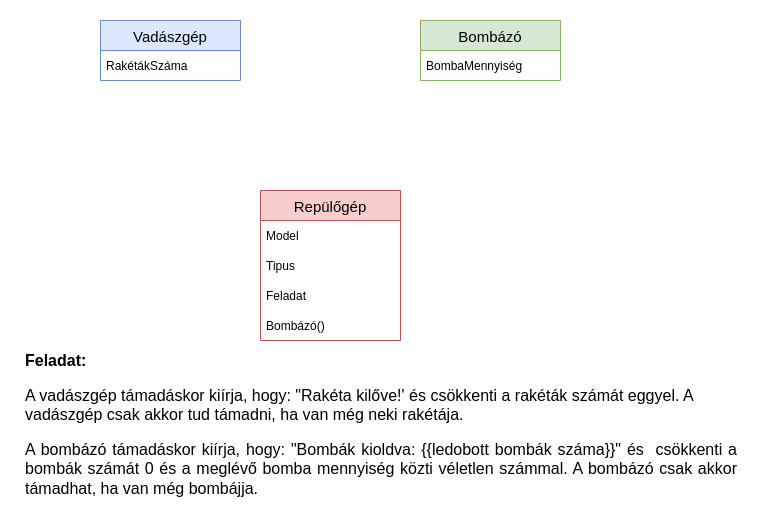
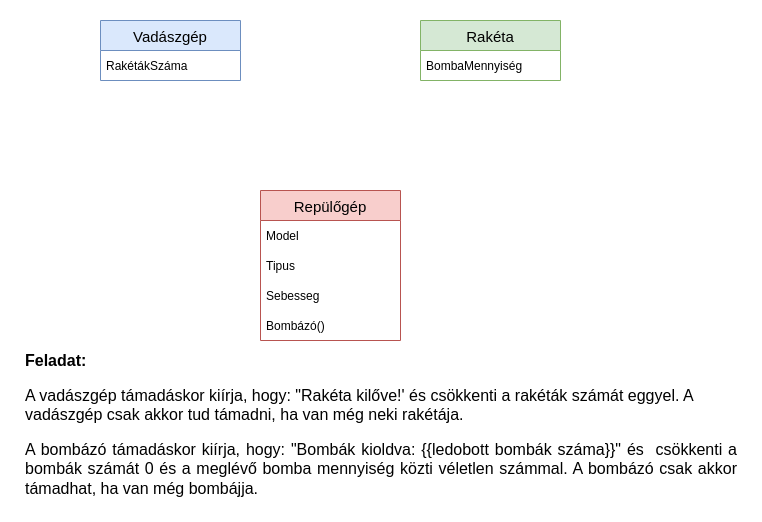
(490, 37) -> (490, 37)
(288, 296) -> (293, 296)
